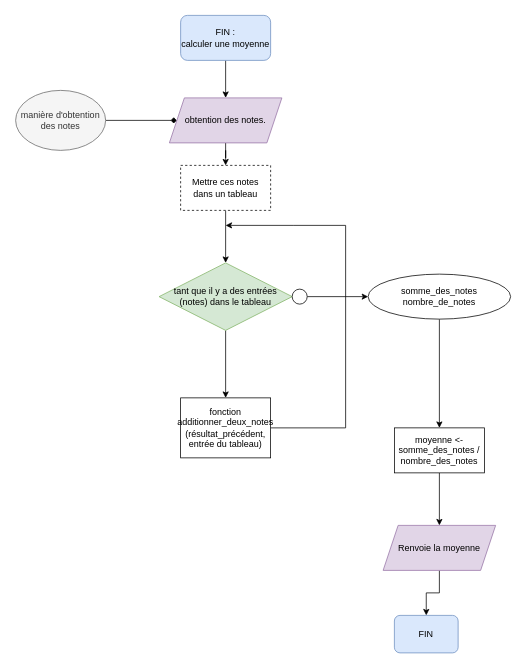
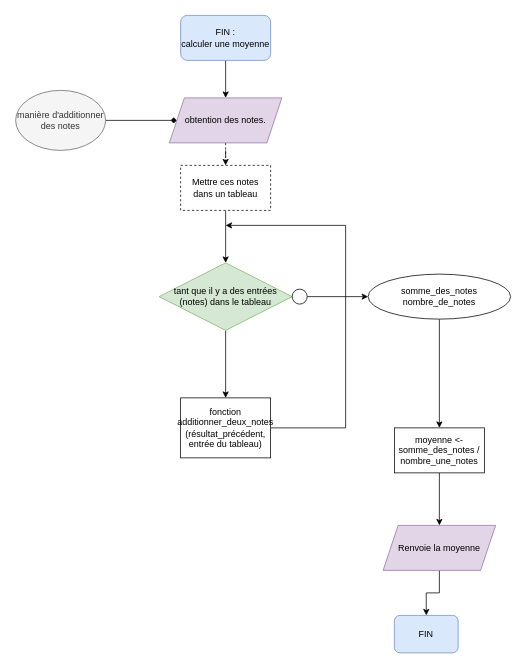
(60, 120) -> (60, 120)
(225, 158) -> (225, 158)
(439, 450) -> (439, 450)
